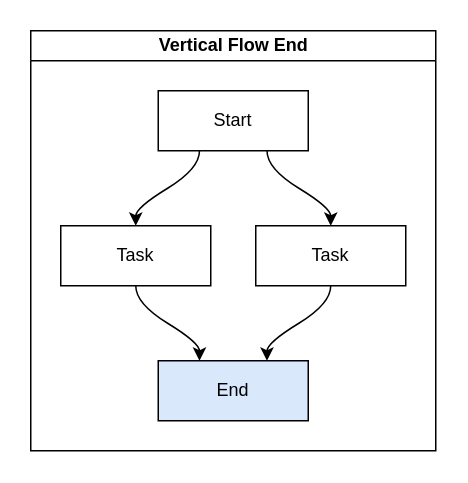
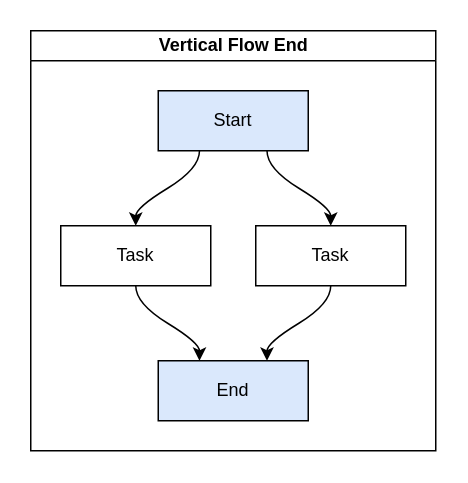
(233, 121) -> (233, 121)
